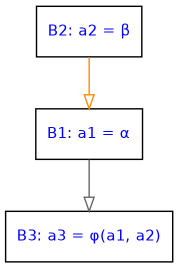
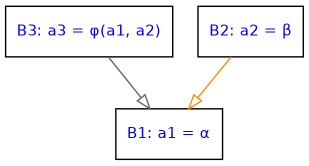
(89, 178) -> (125, 77)
